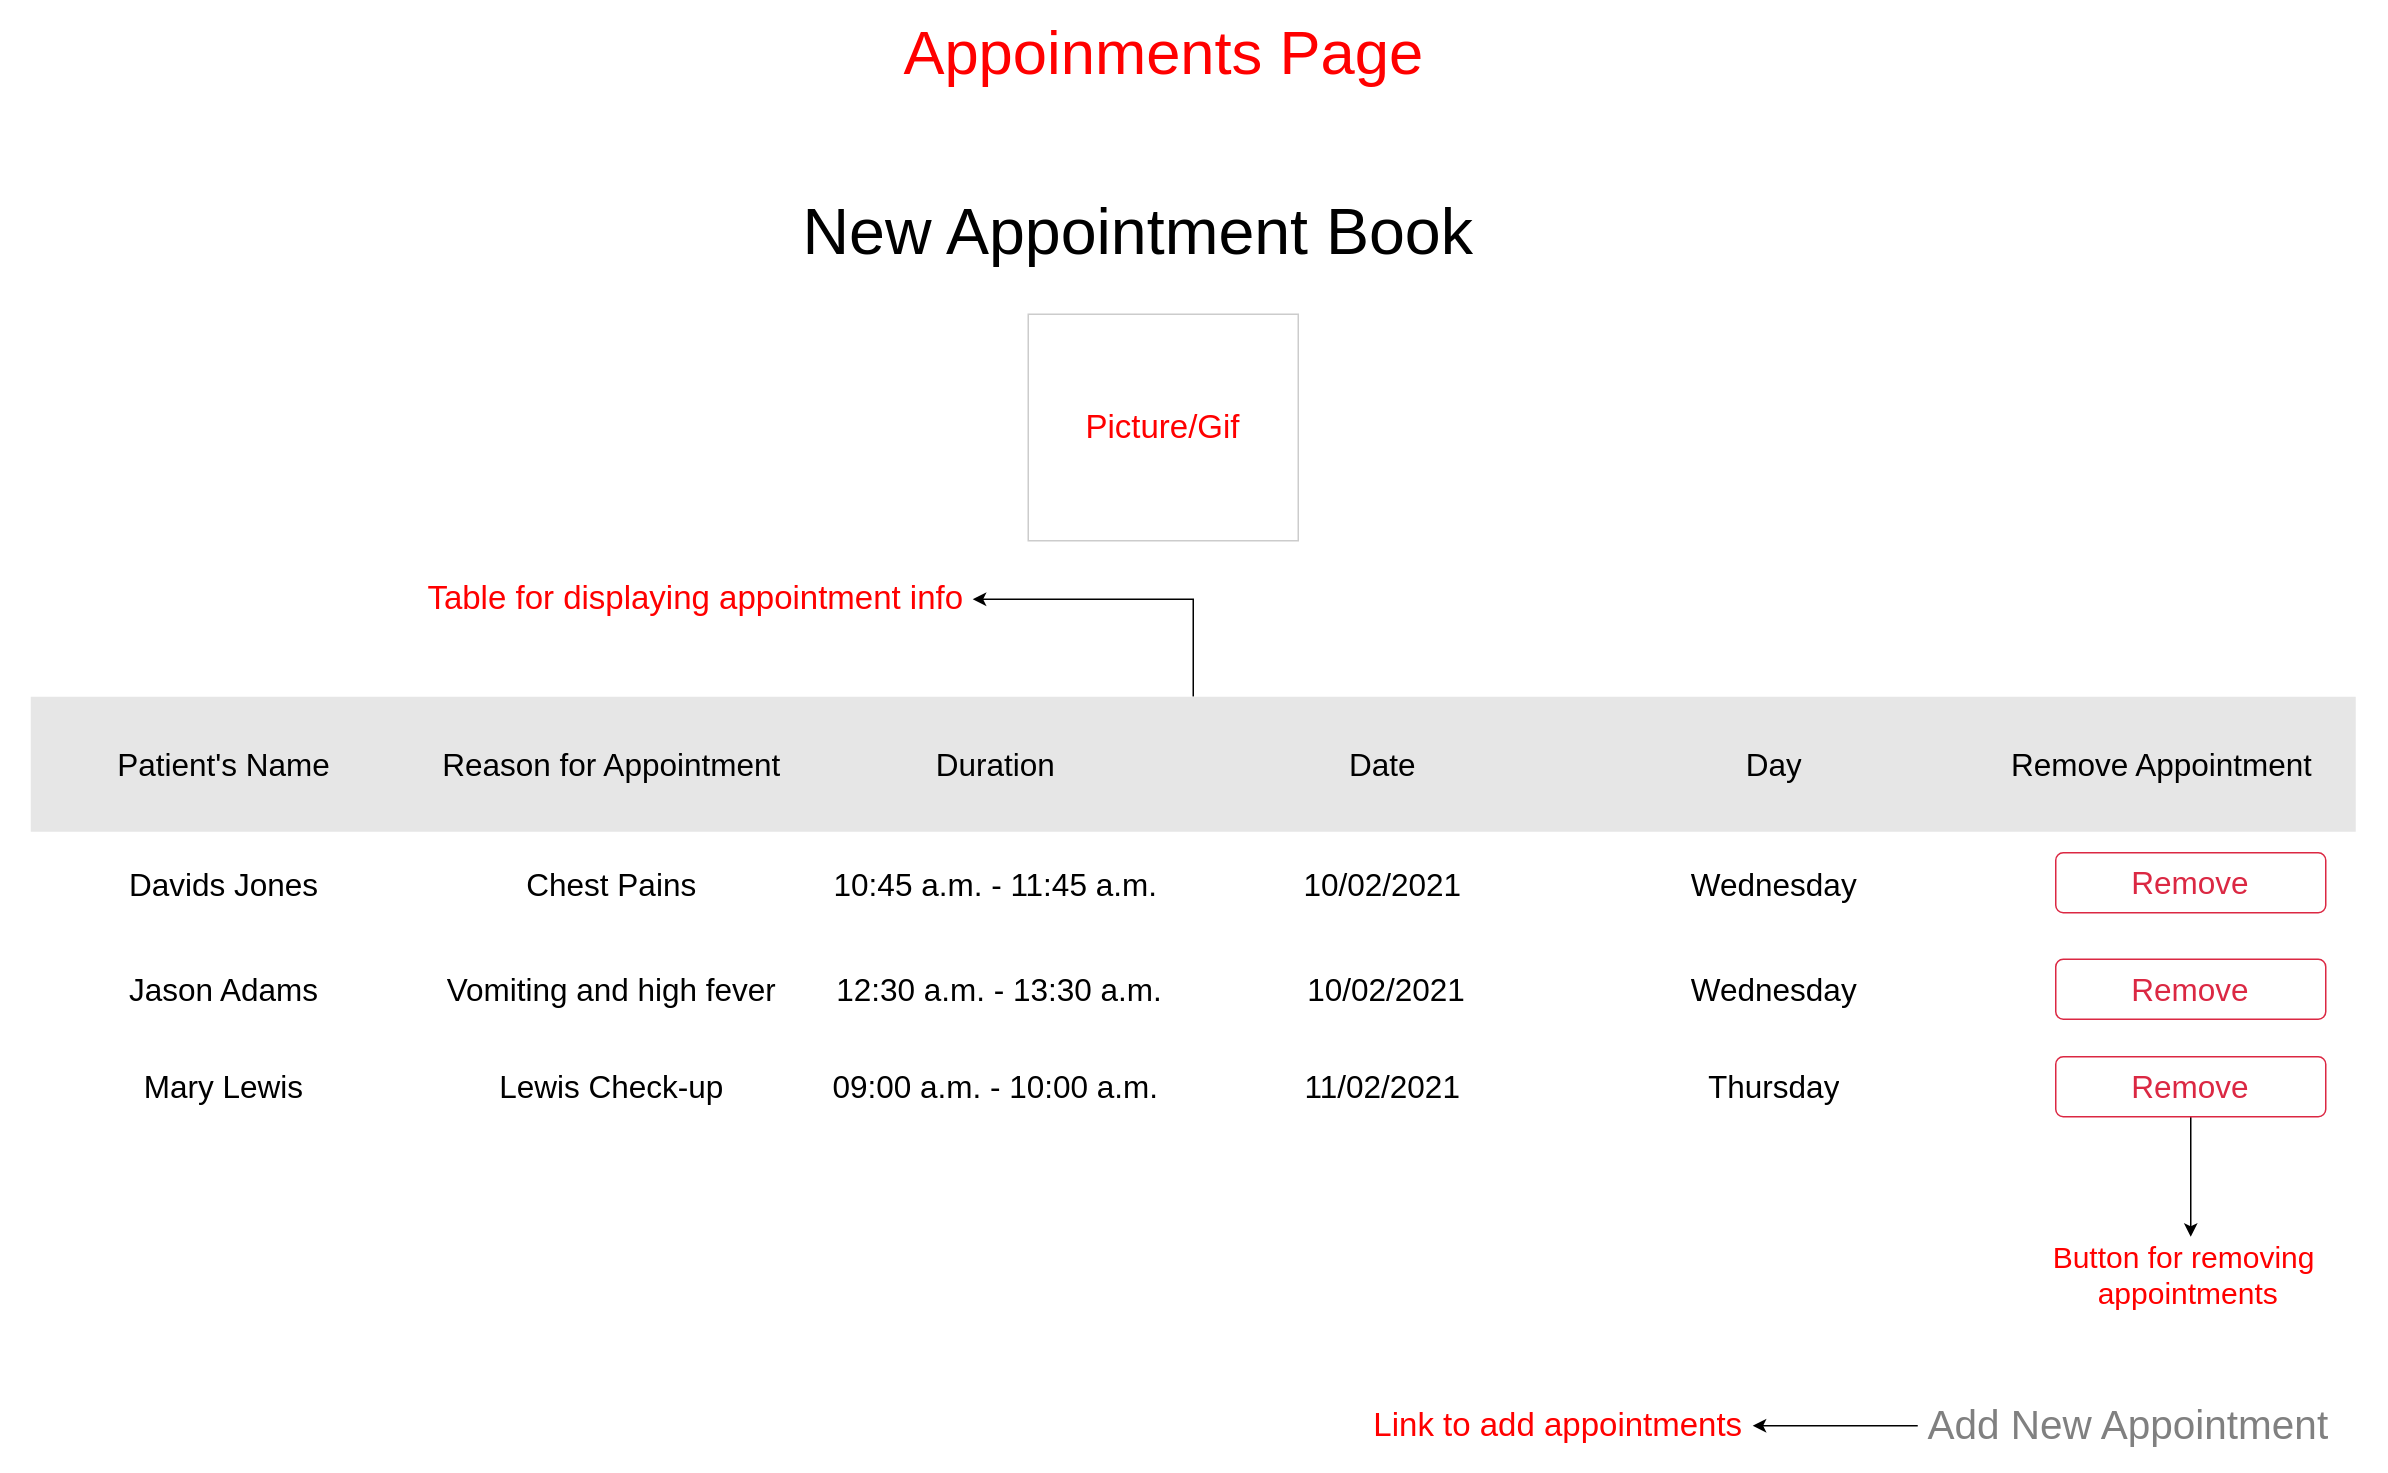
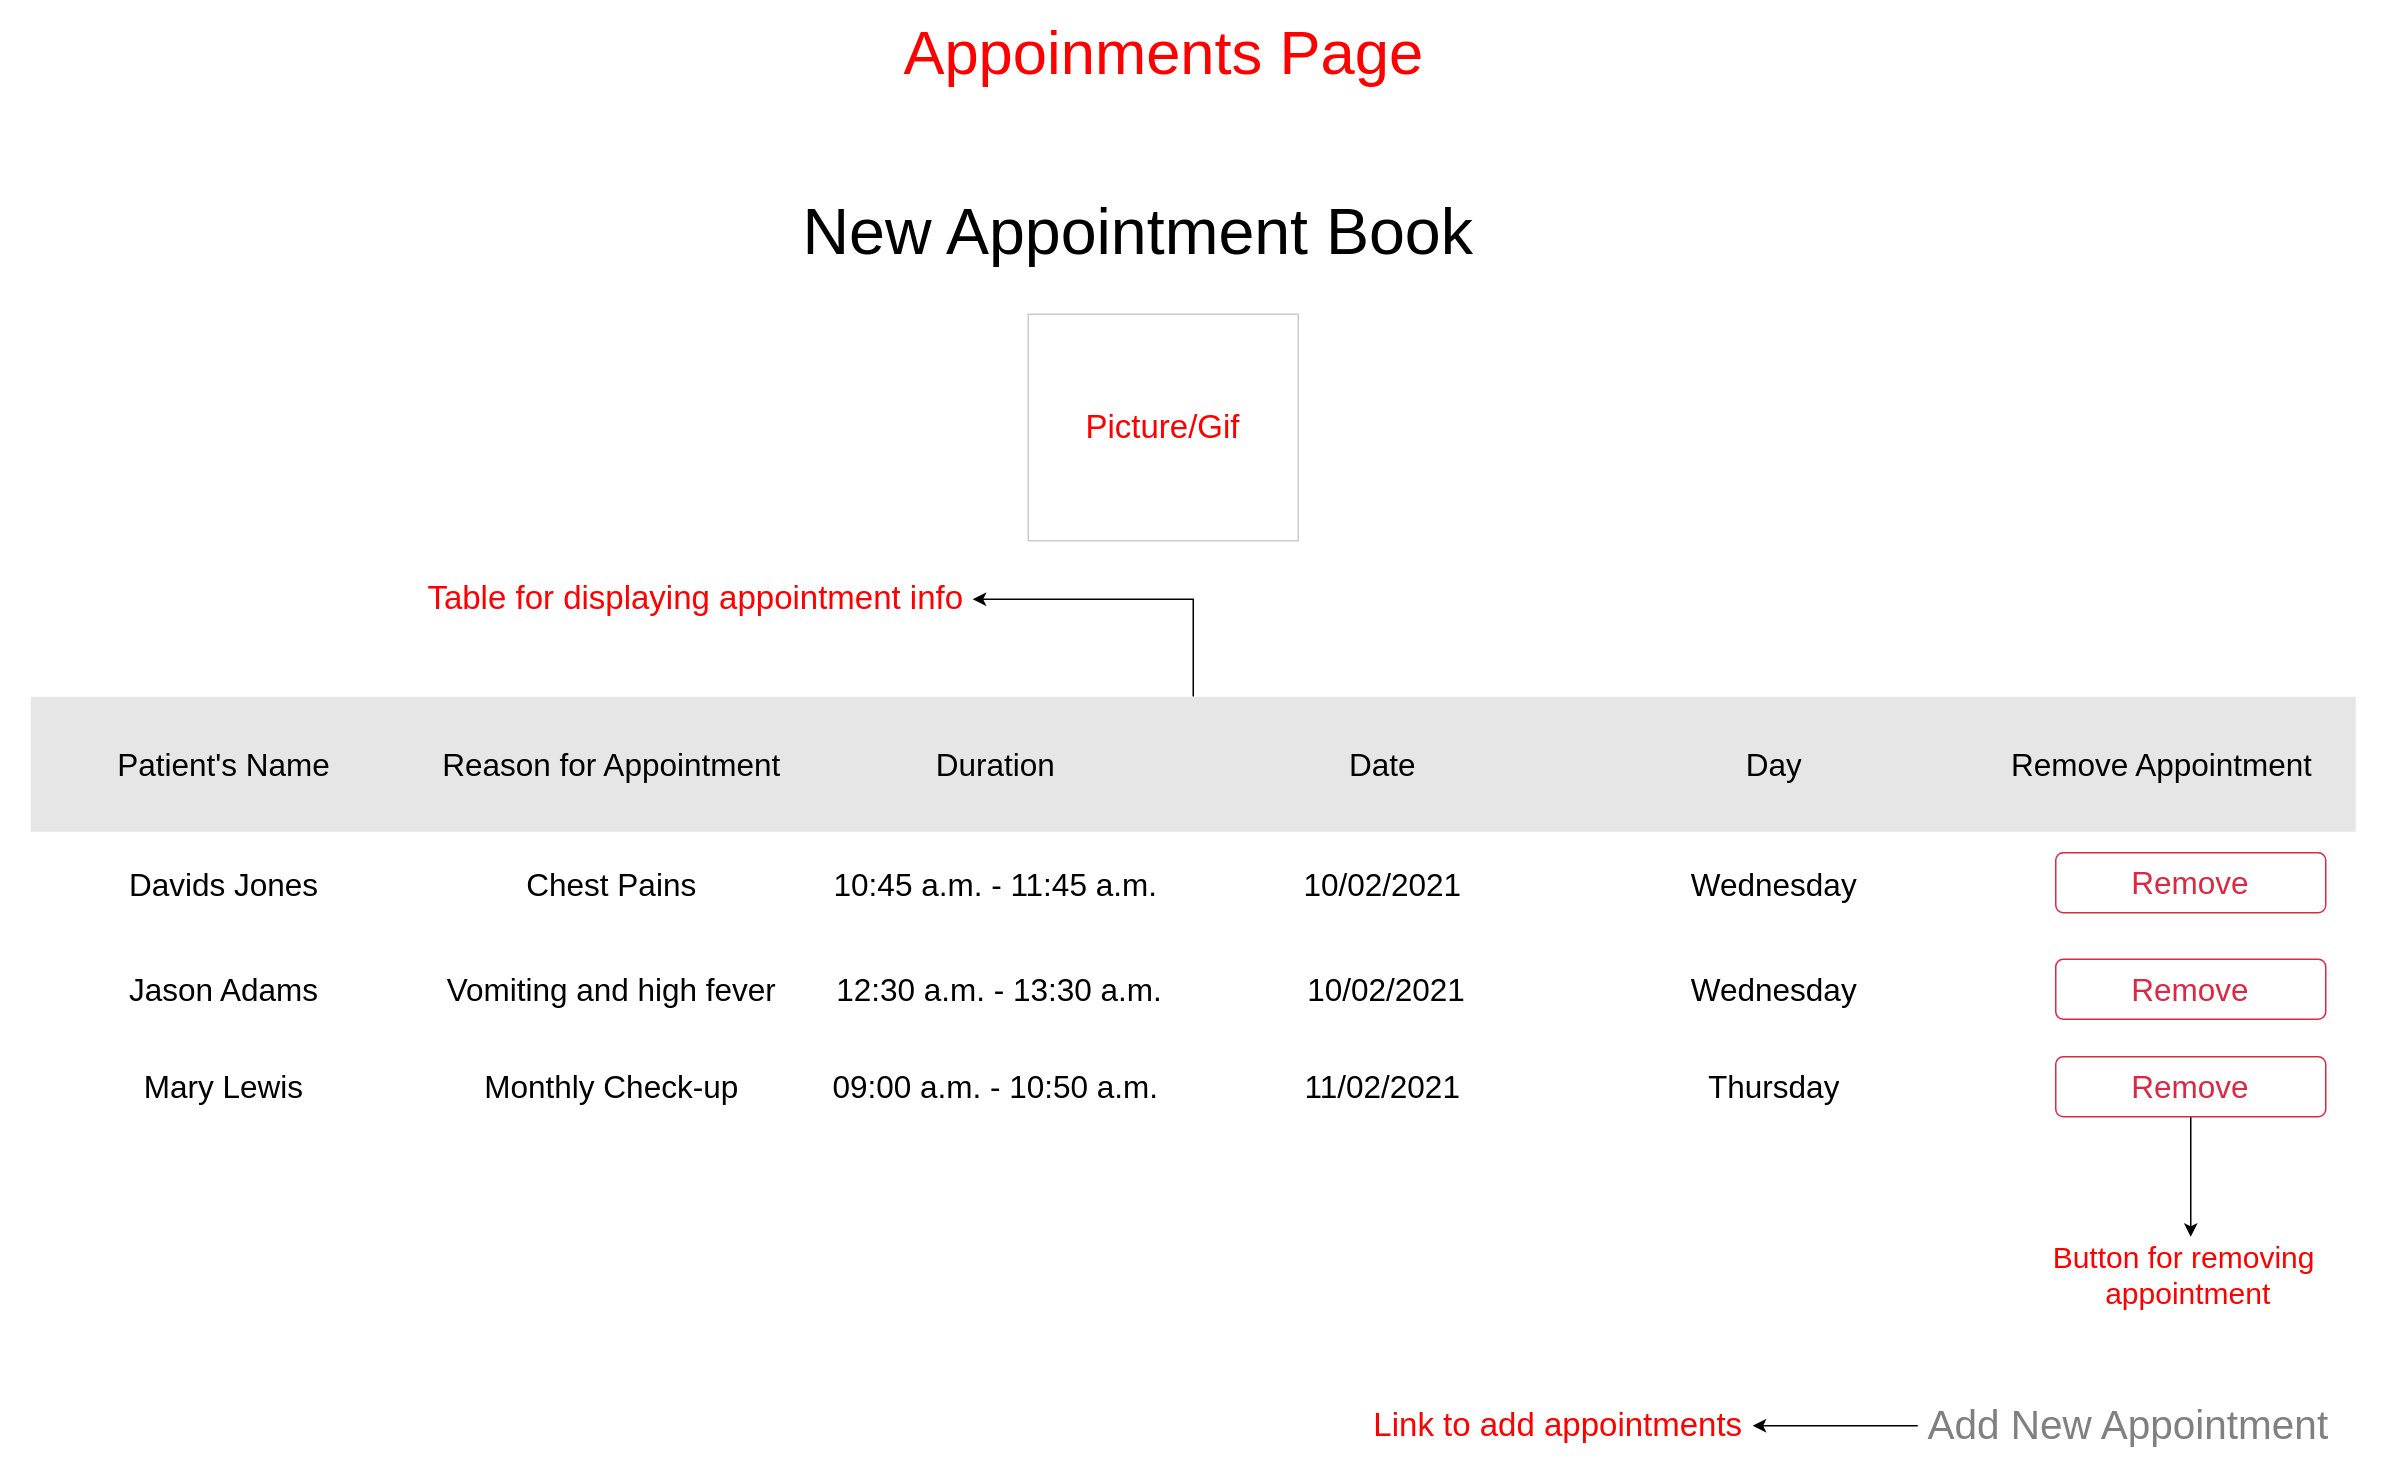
(612, 1087) -> (612, 1087)
(996, 1087) -> (996, 1087)
(2189, 1274) -> (2189, 1274)
